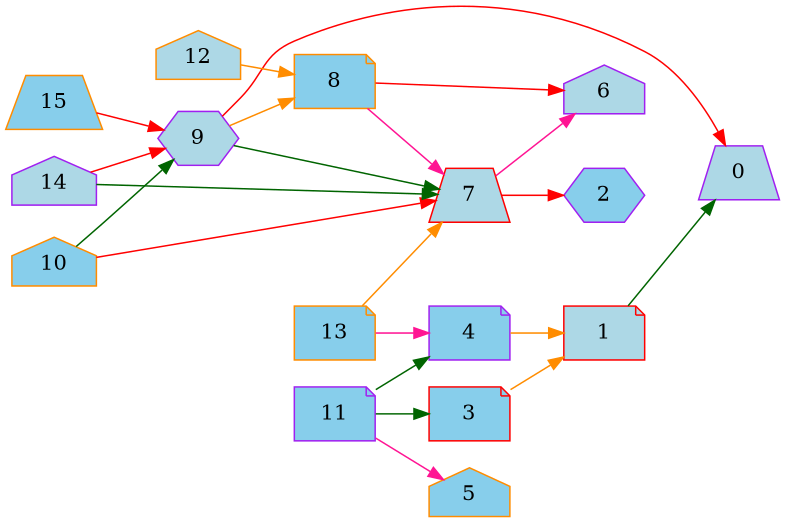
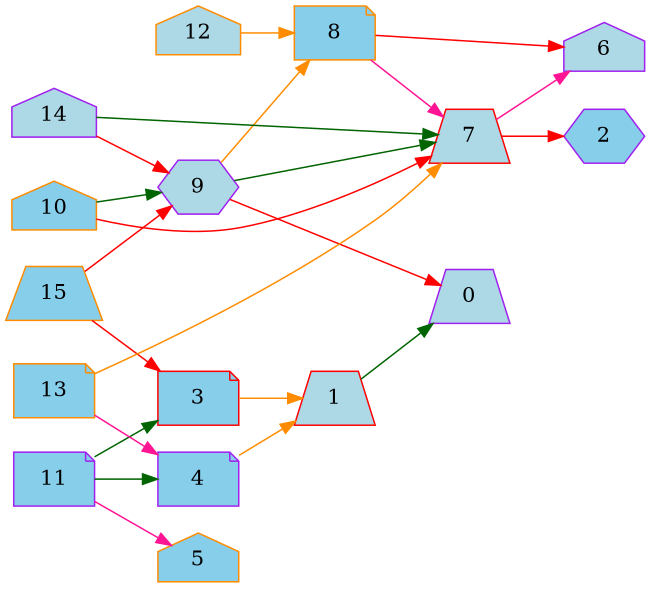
(604, 333) -> (335, 398)
none -> (120, 341)
